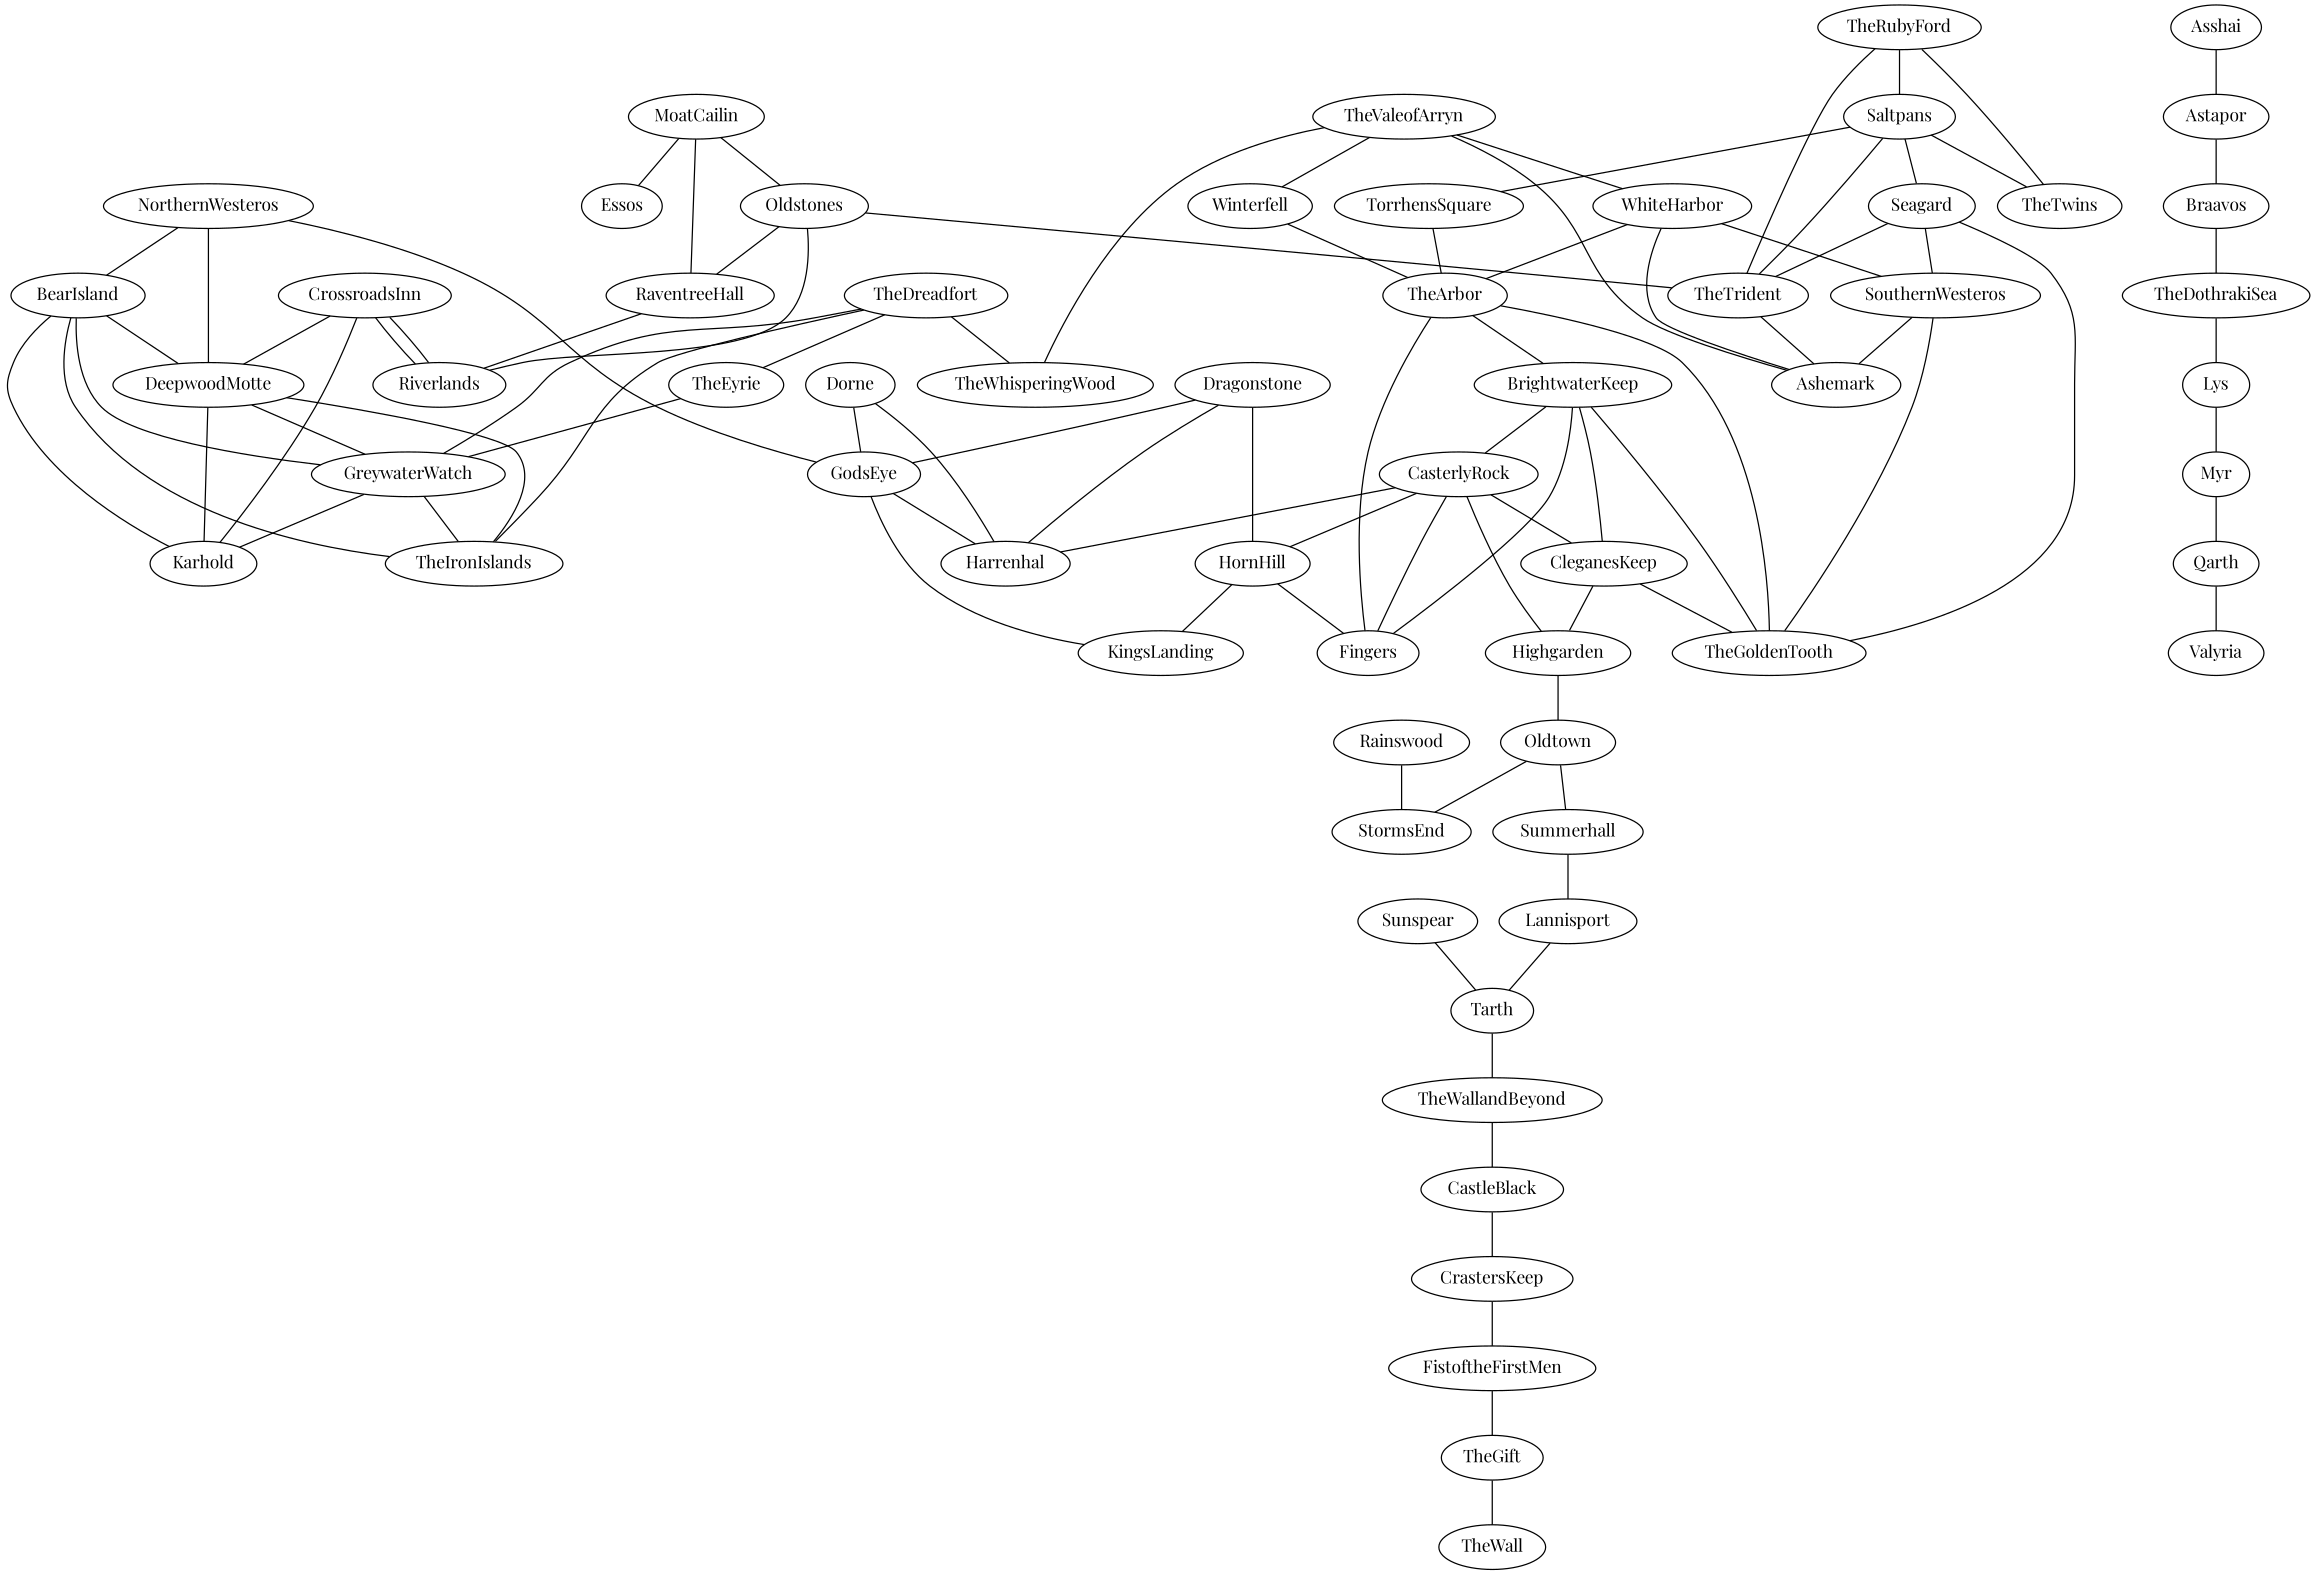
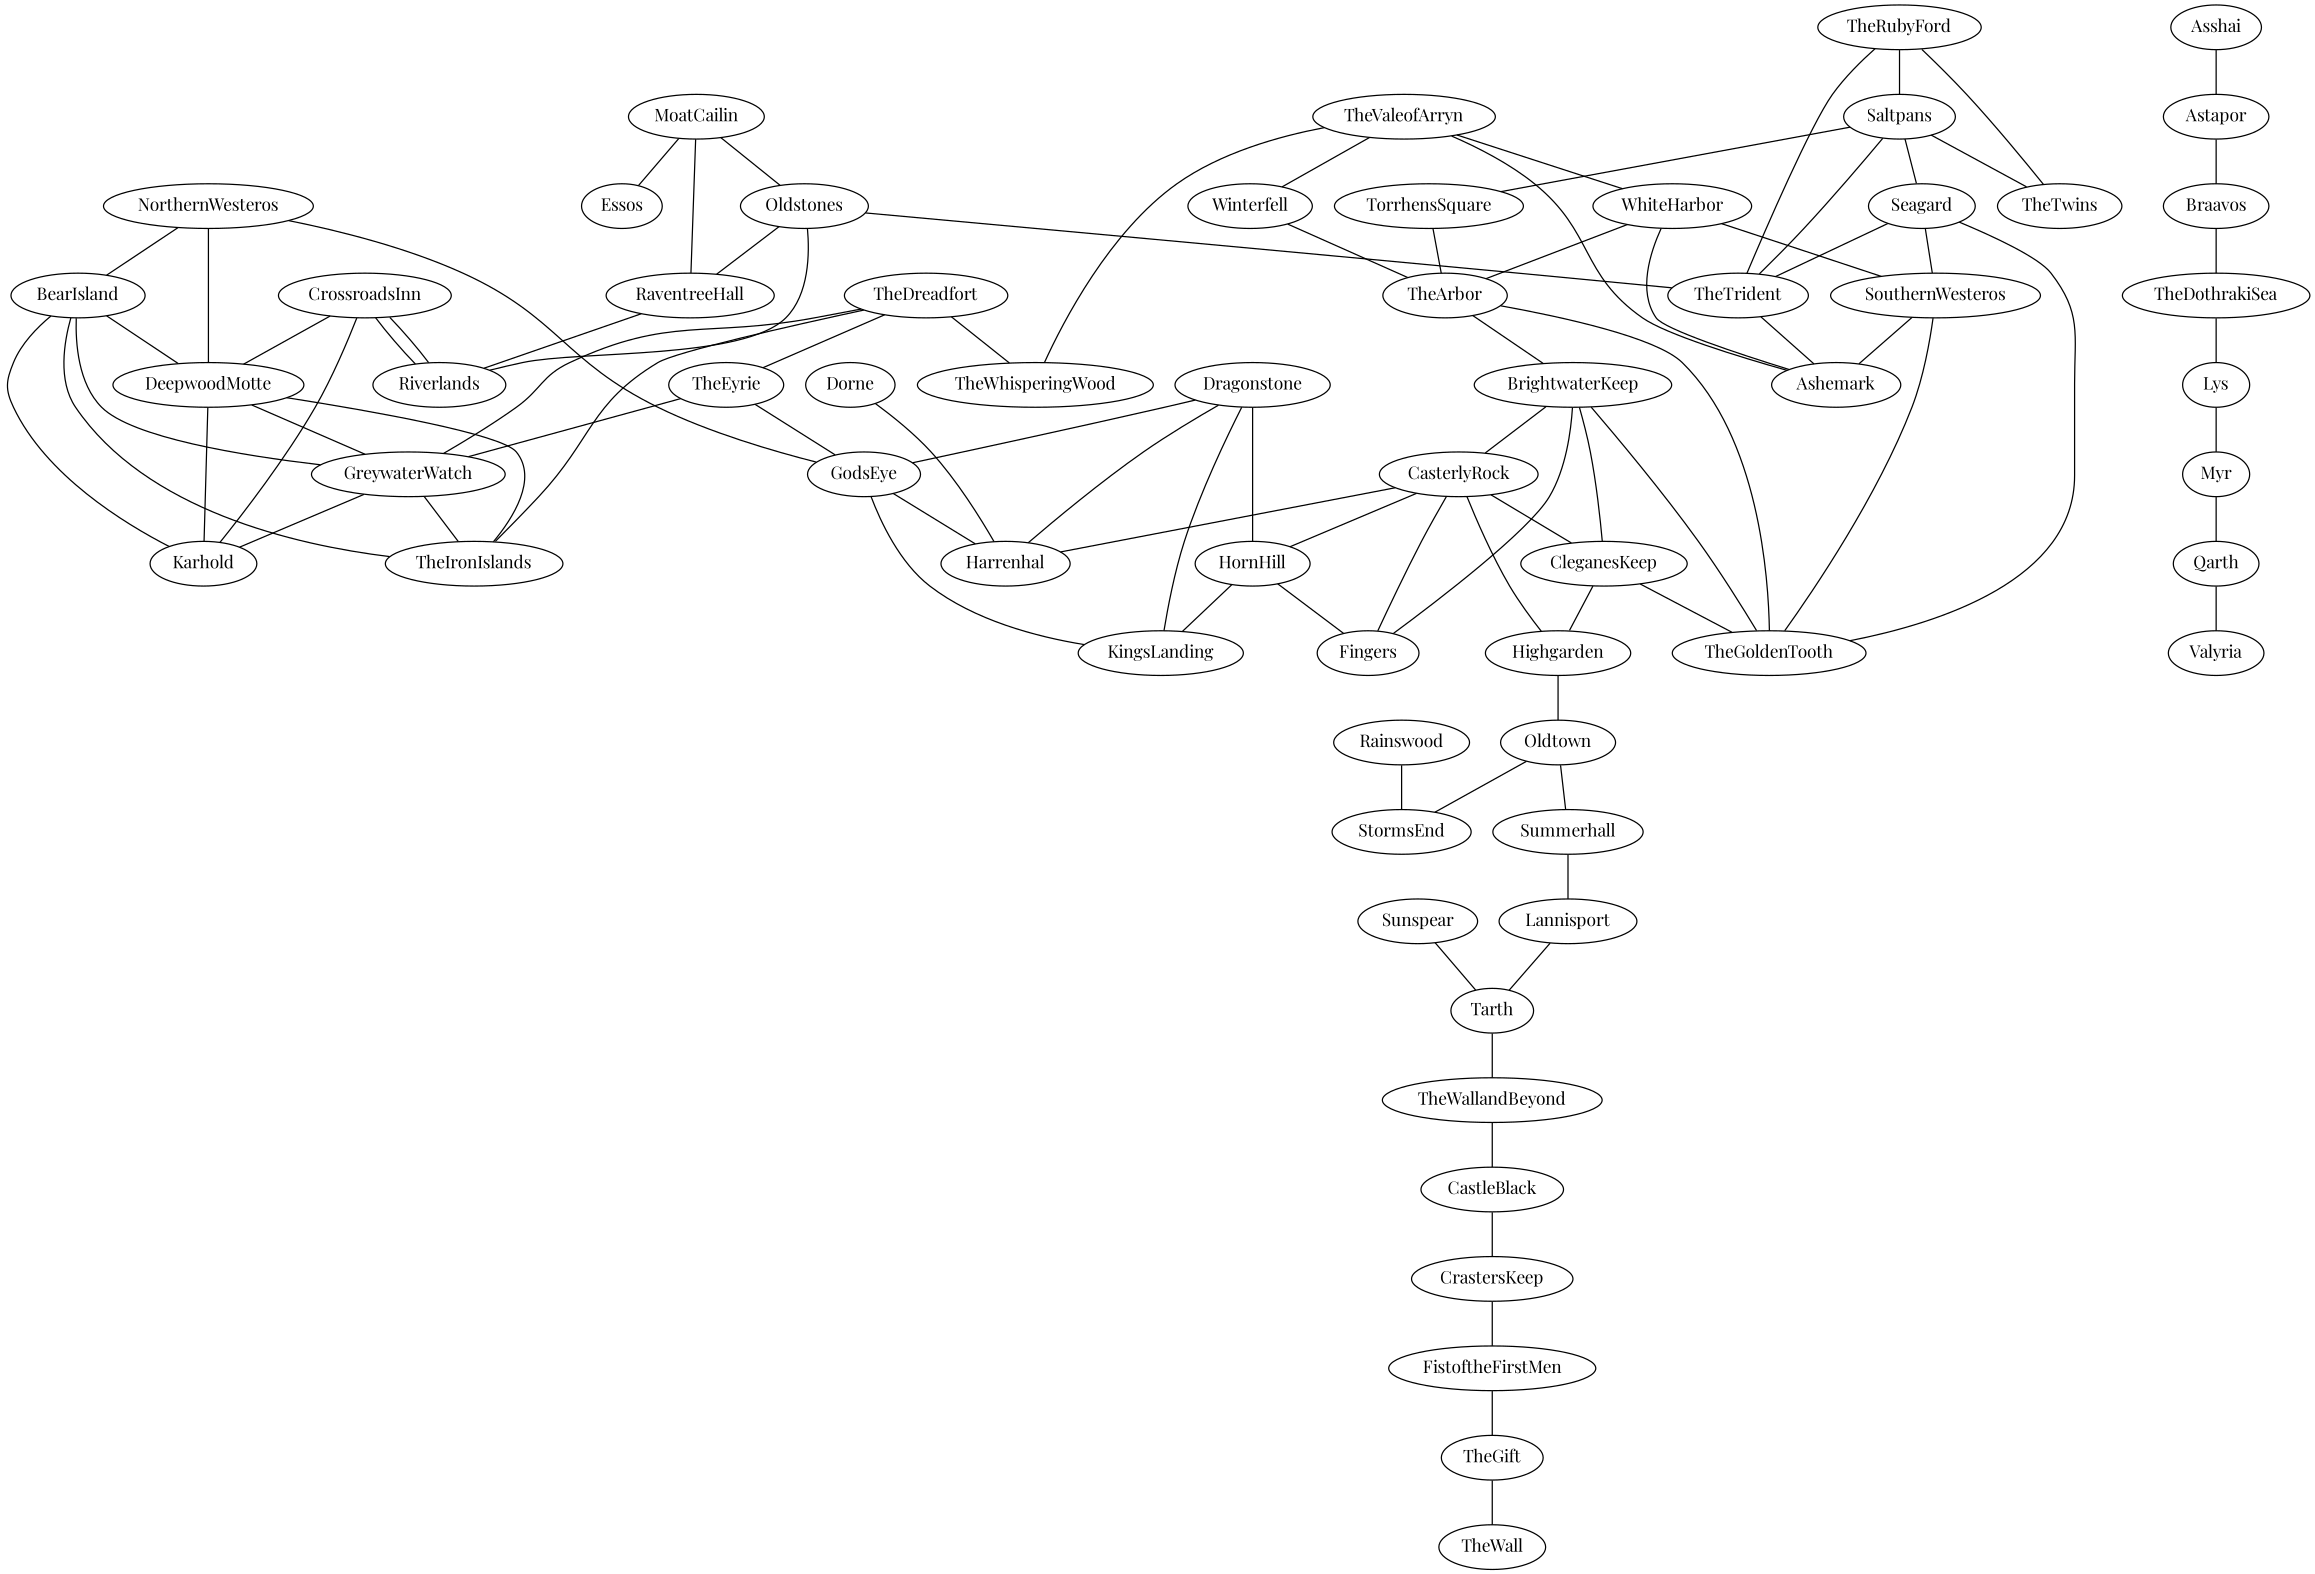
(857, 430) -> (795, 430)
(1365, 467) -> none
none -> (1193, 516)
